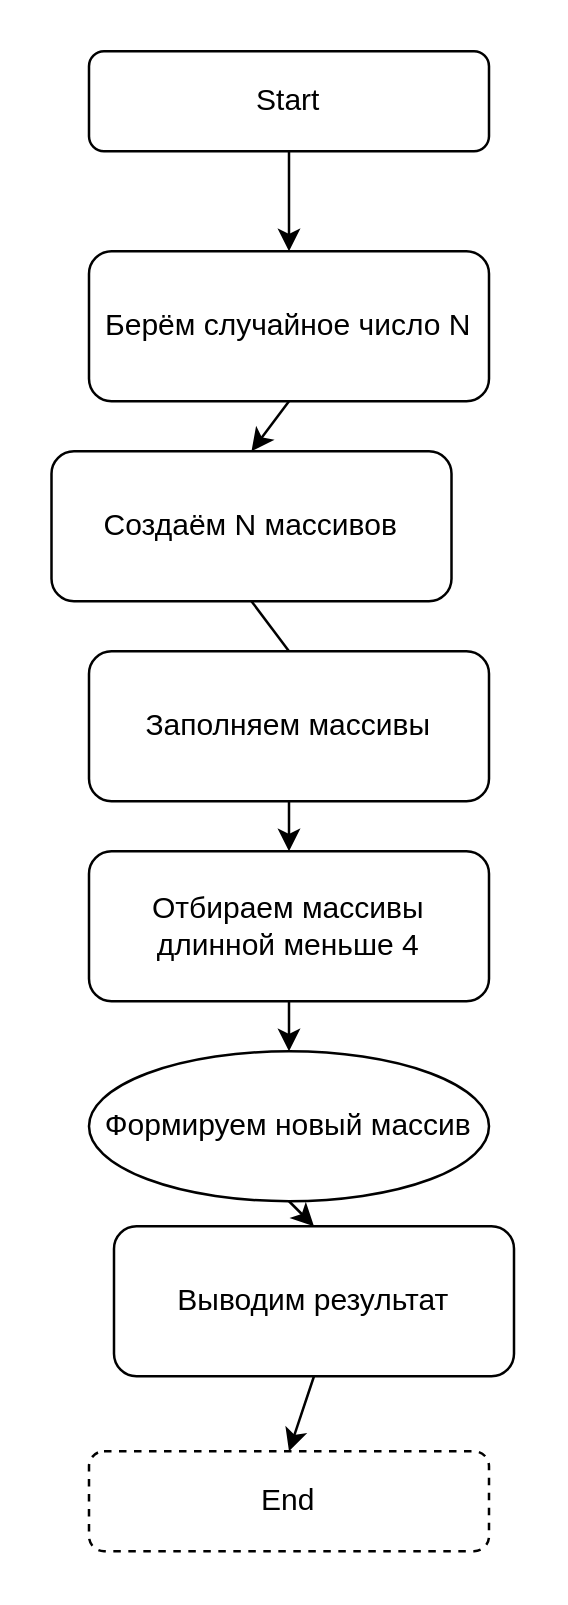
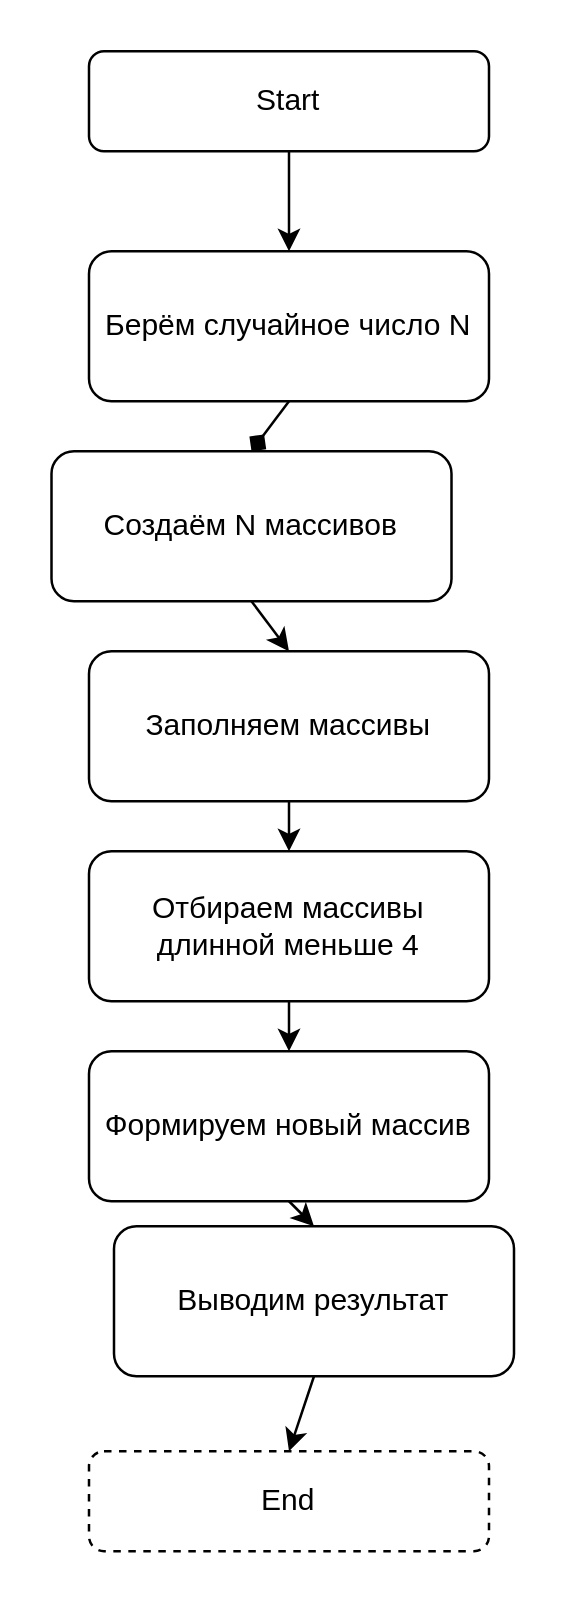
(263, 436) -> (263, 435)
(282, 642) -> (278, 637)
(289, 1126) -> (289, 1126)
